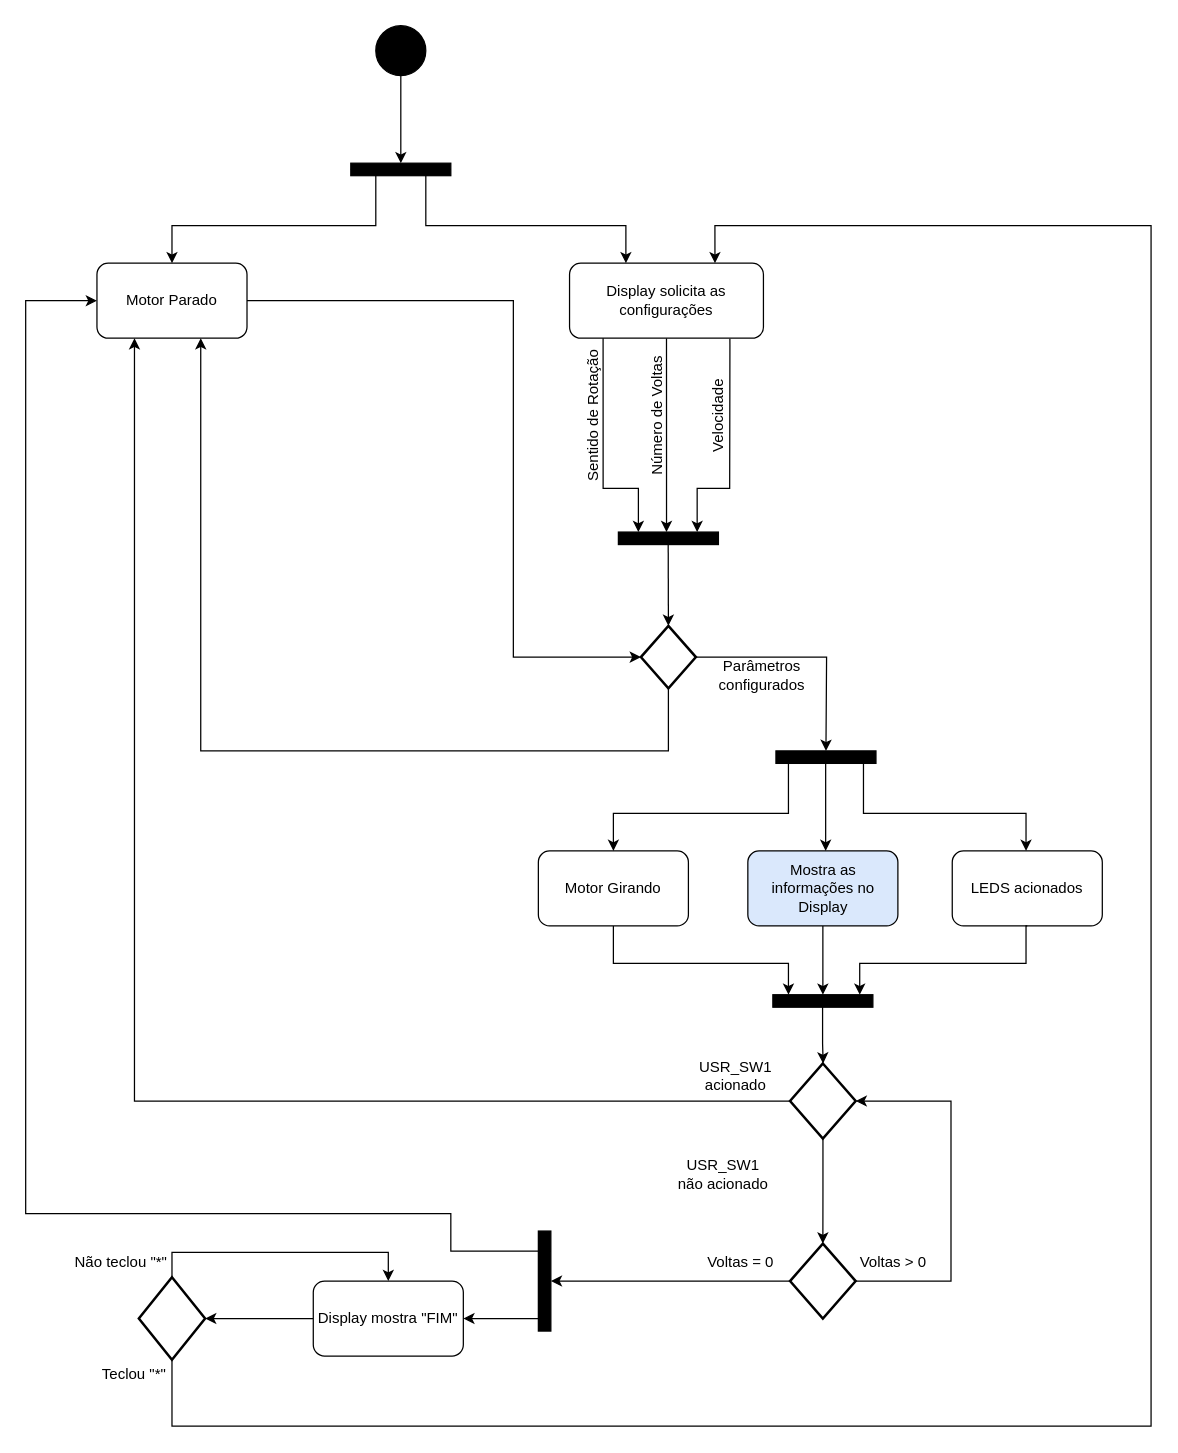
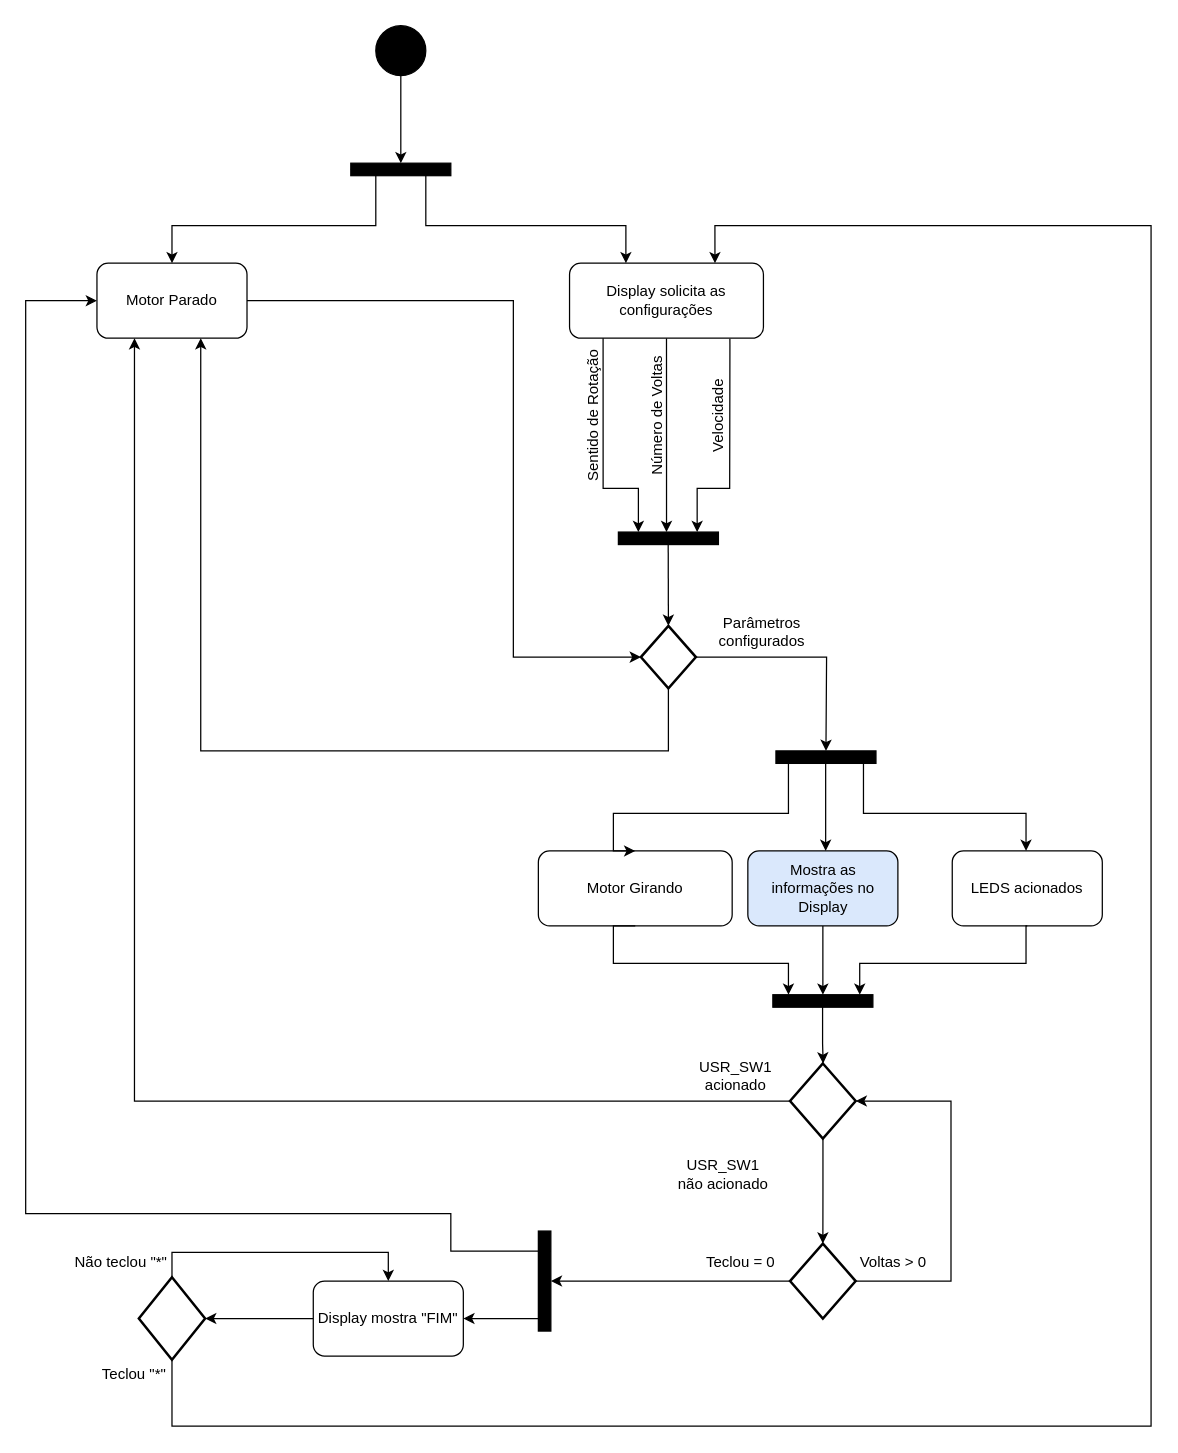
(762, 676) -> (762, 632)
(613, 888) -> (635, 888)
(741, 1262) -> (741, 1262)
